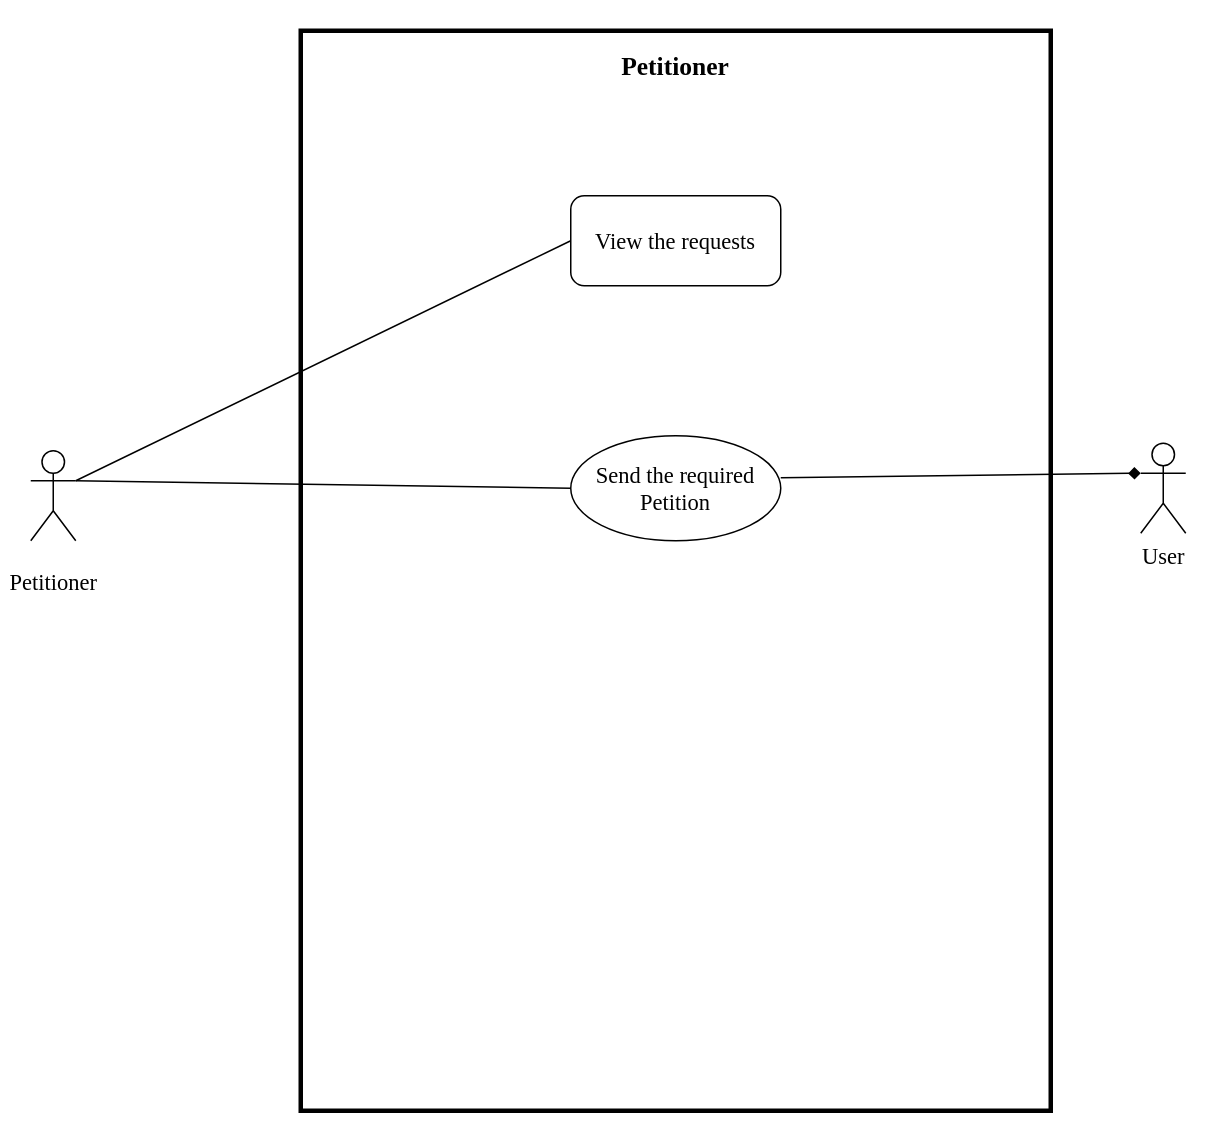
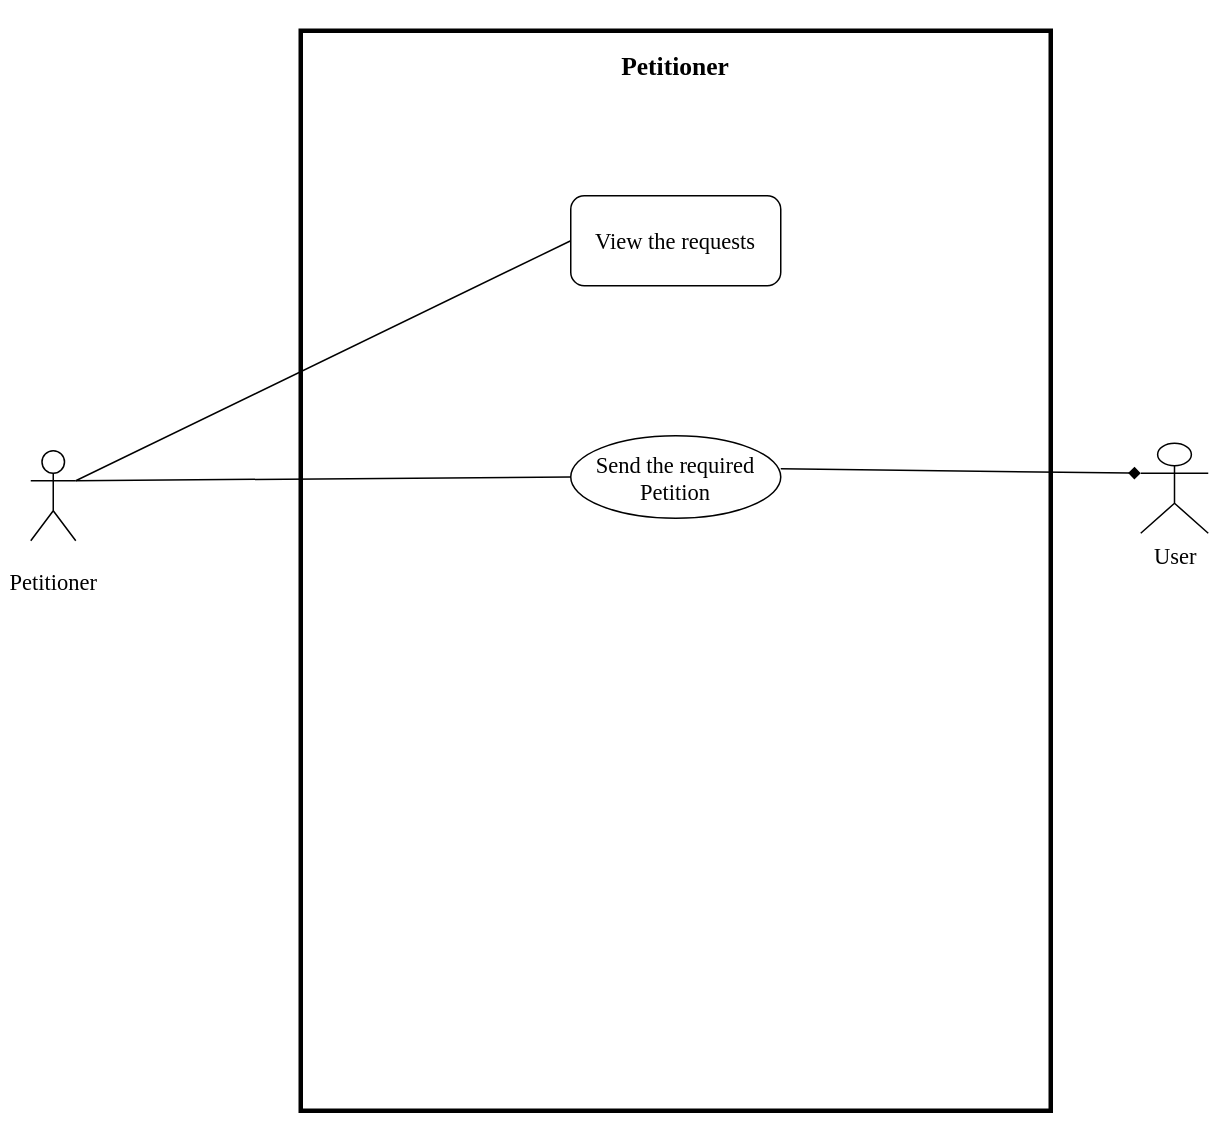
(676, 488) -> (676, 477)
(1163, 488) -> (1175, 488)
